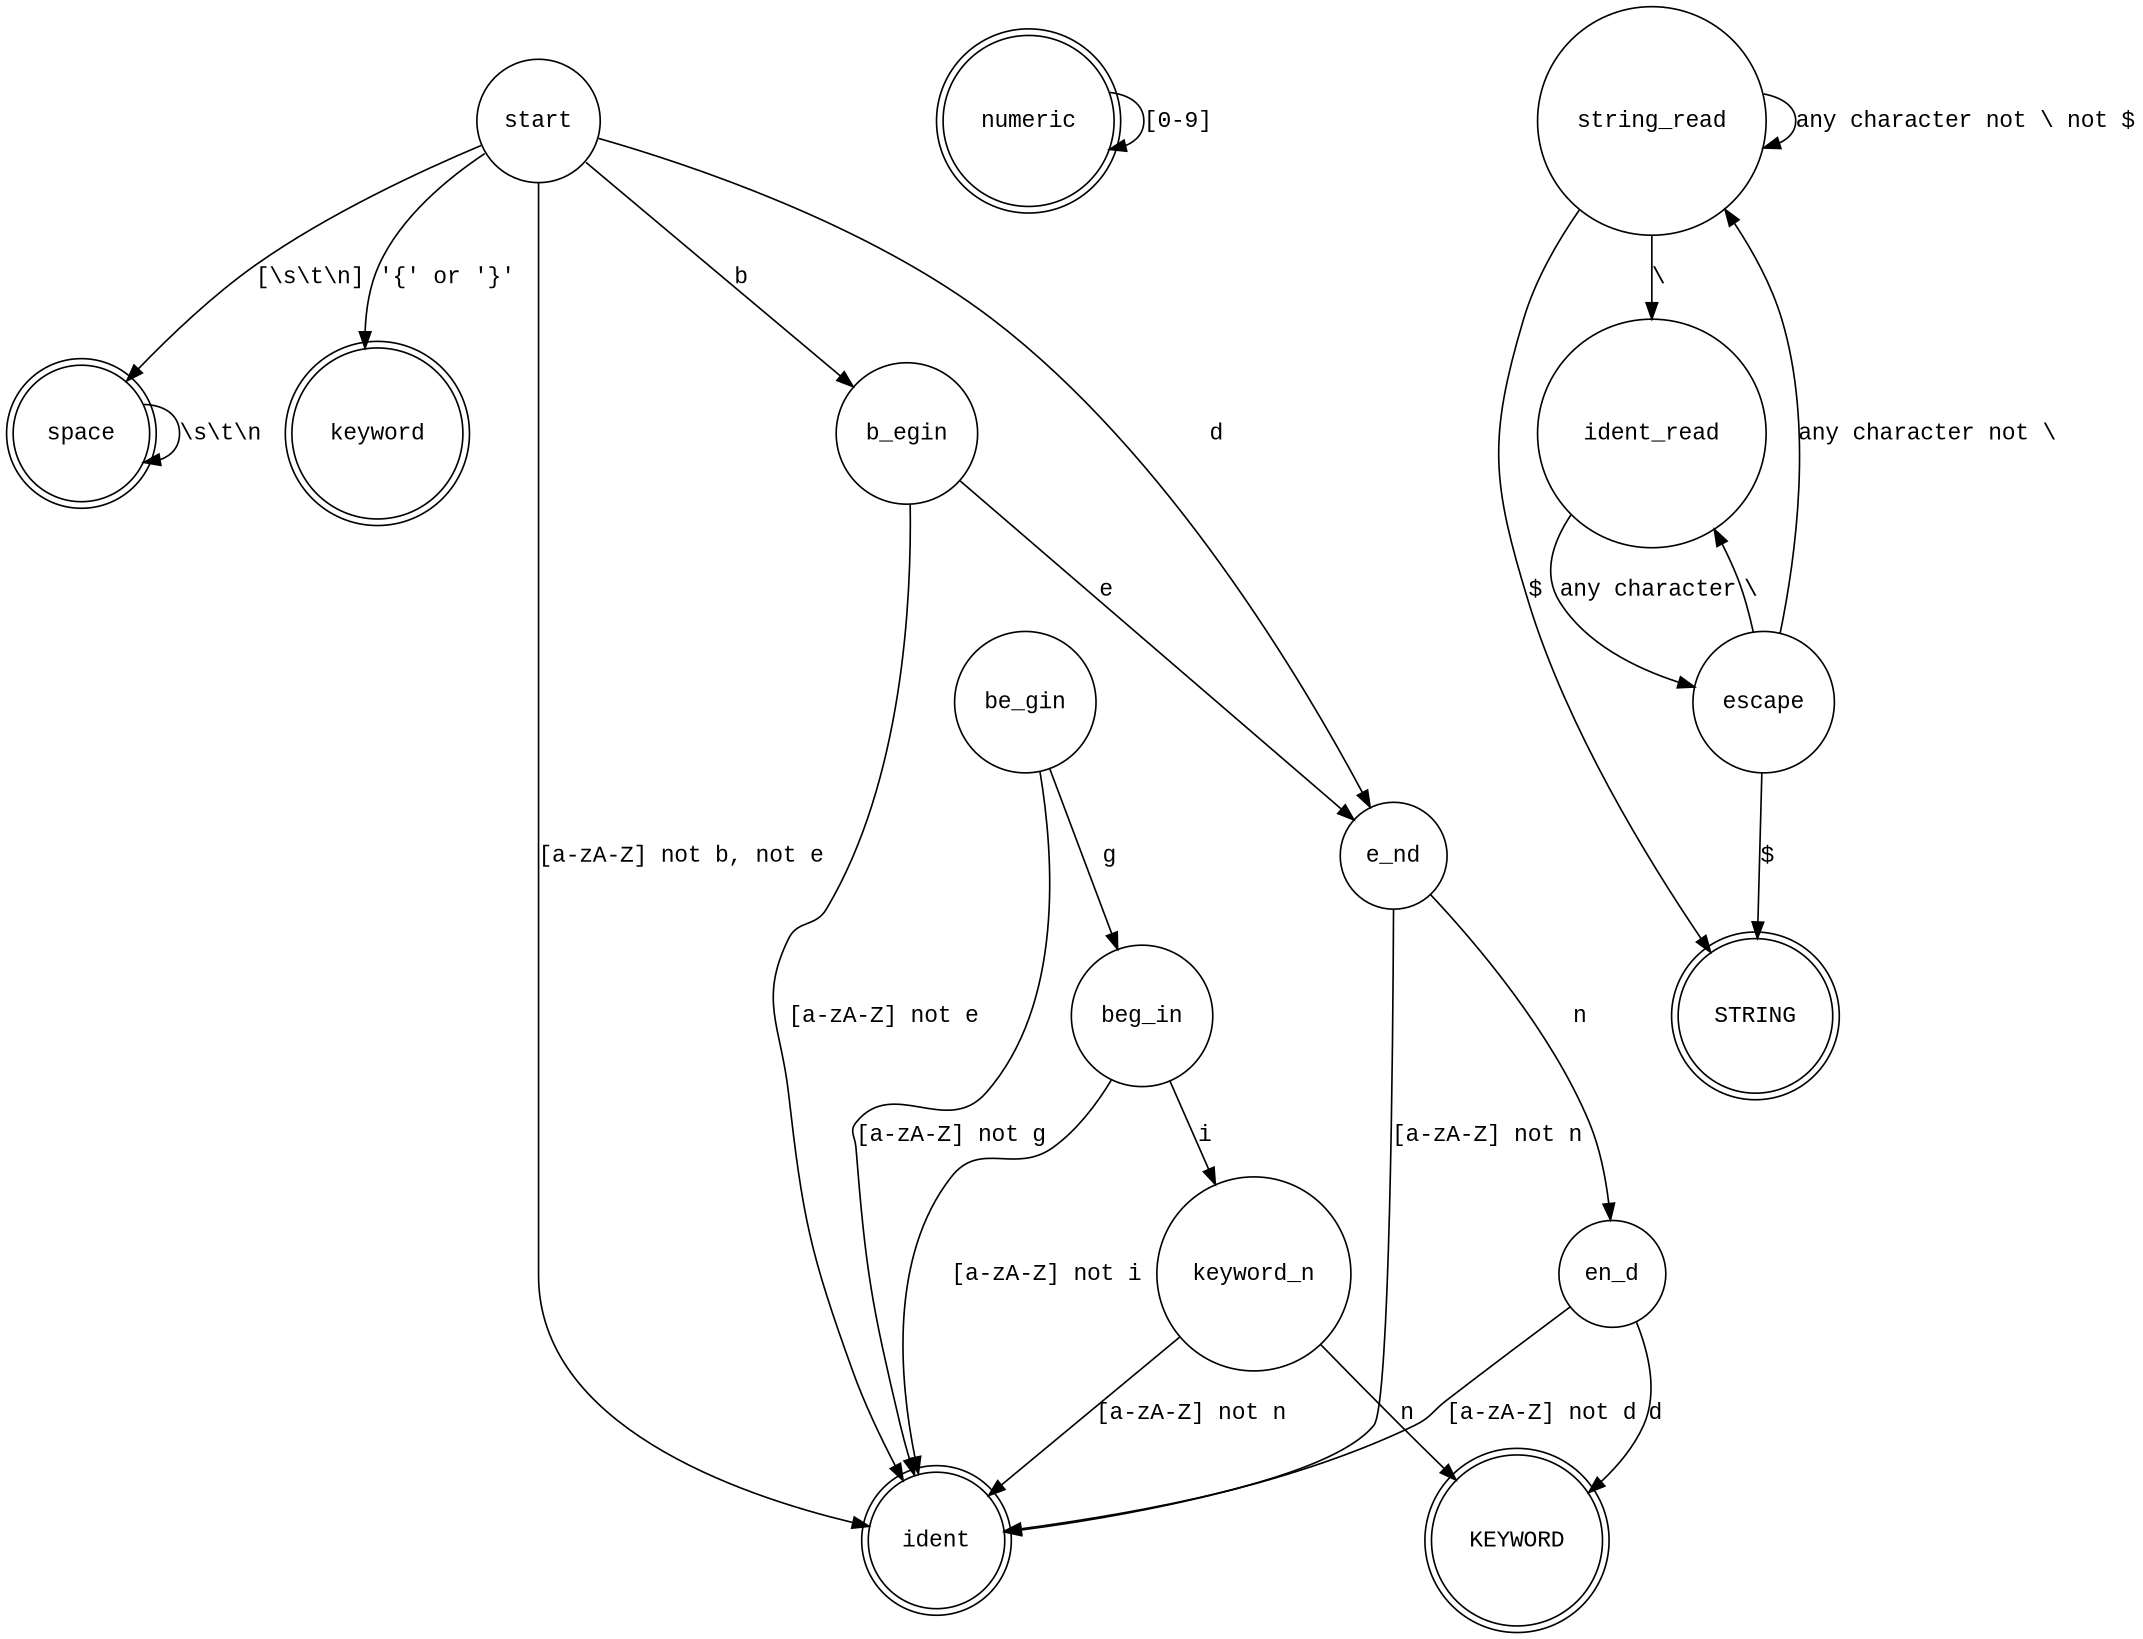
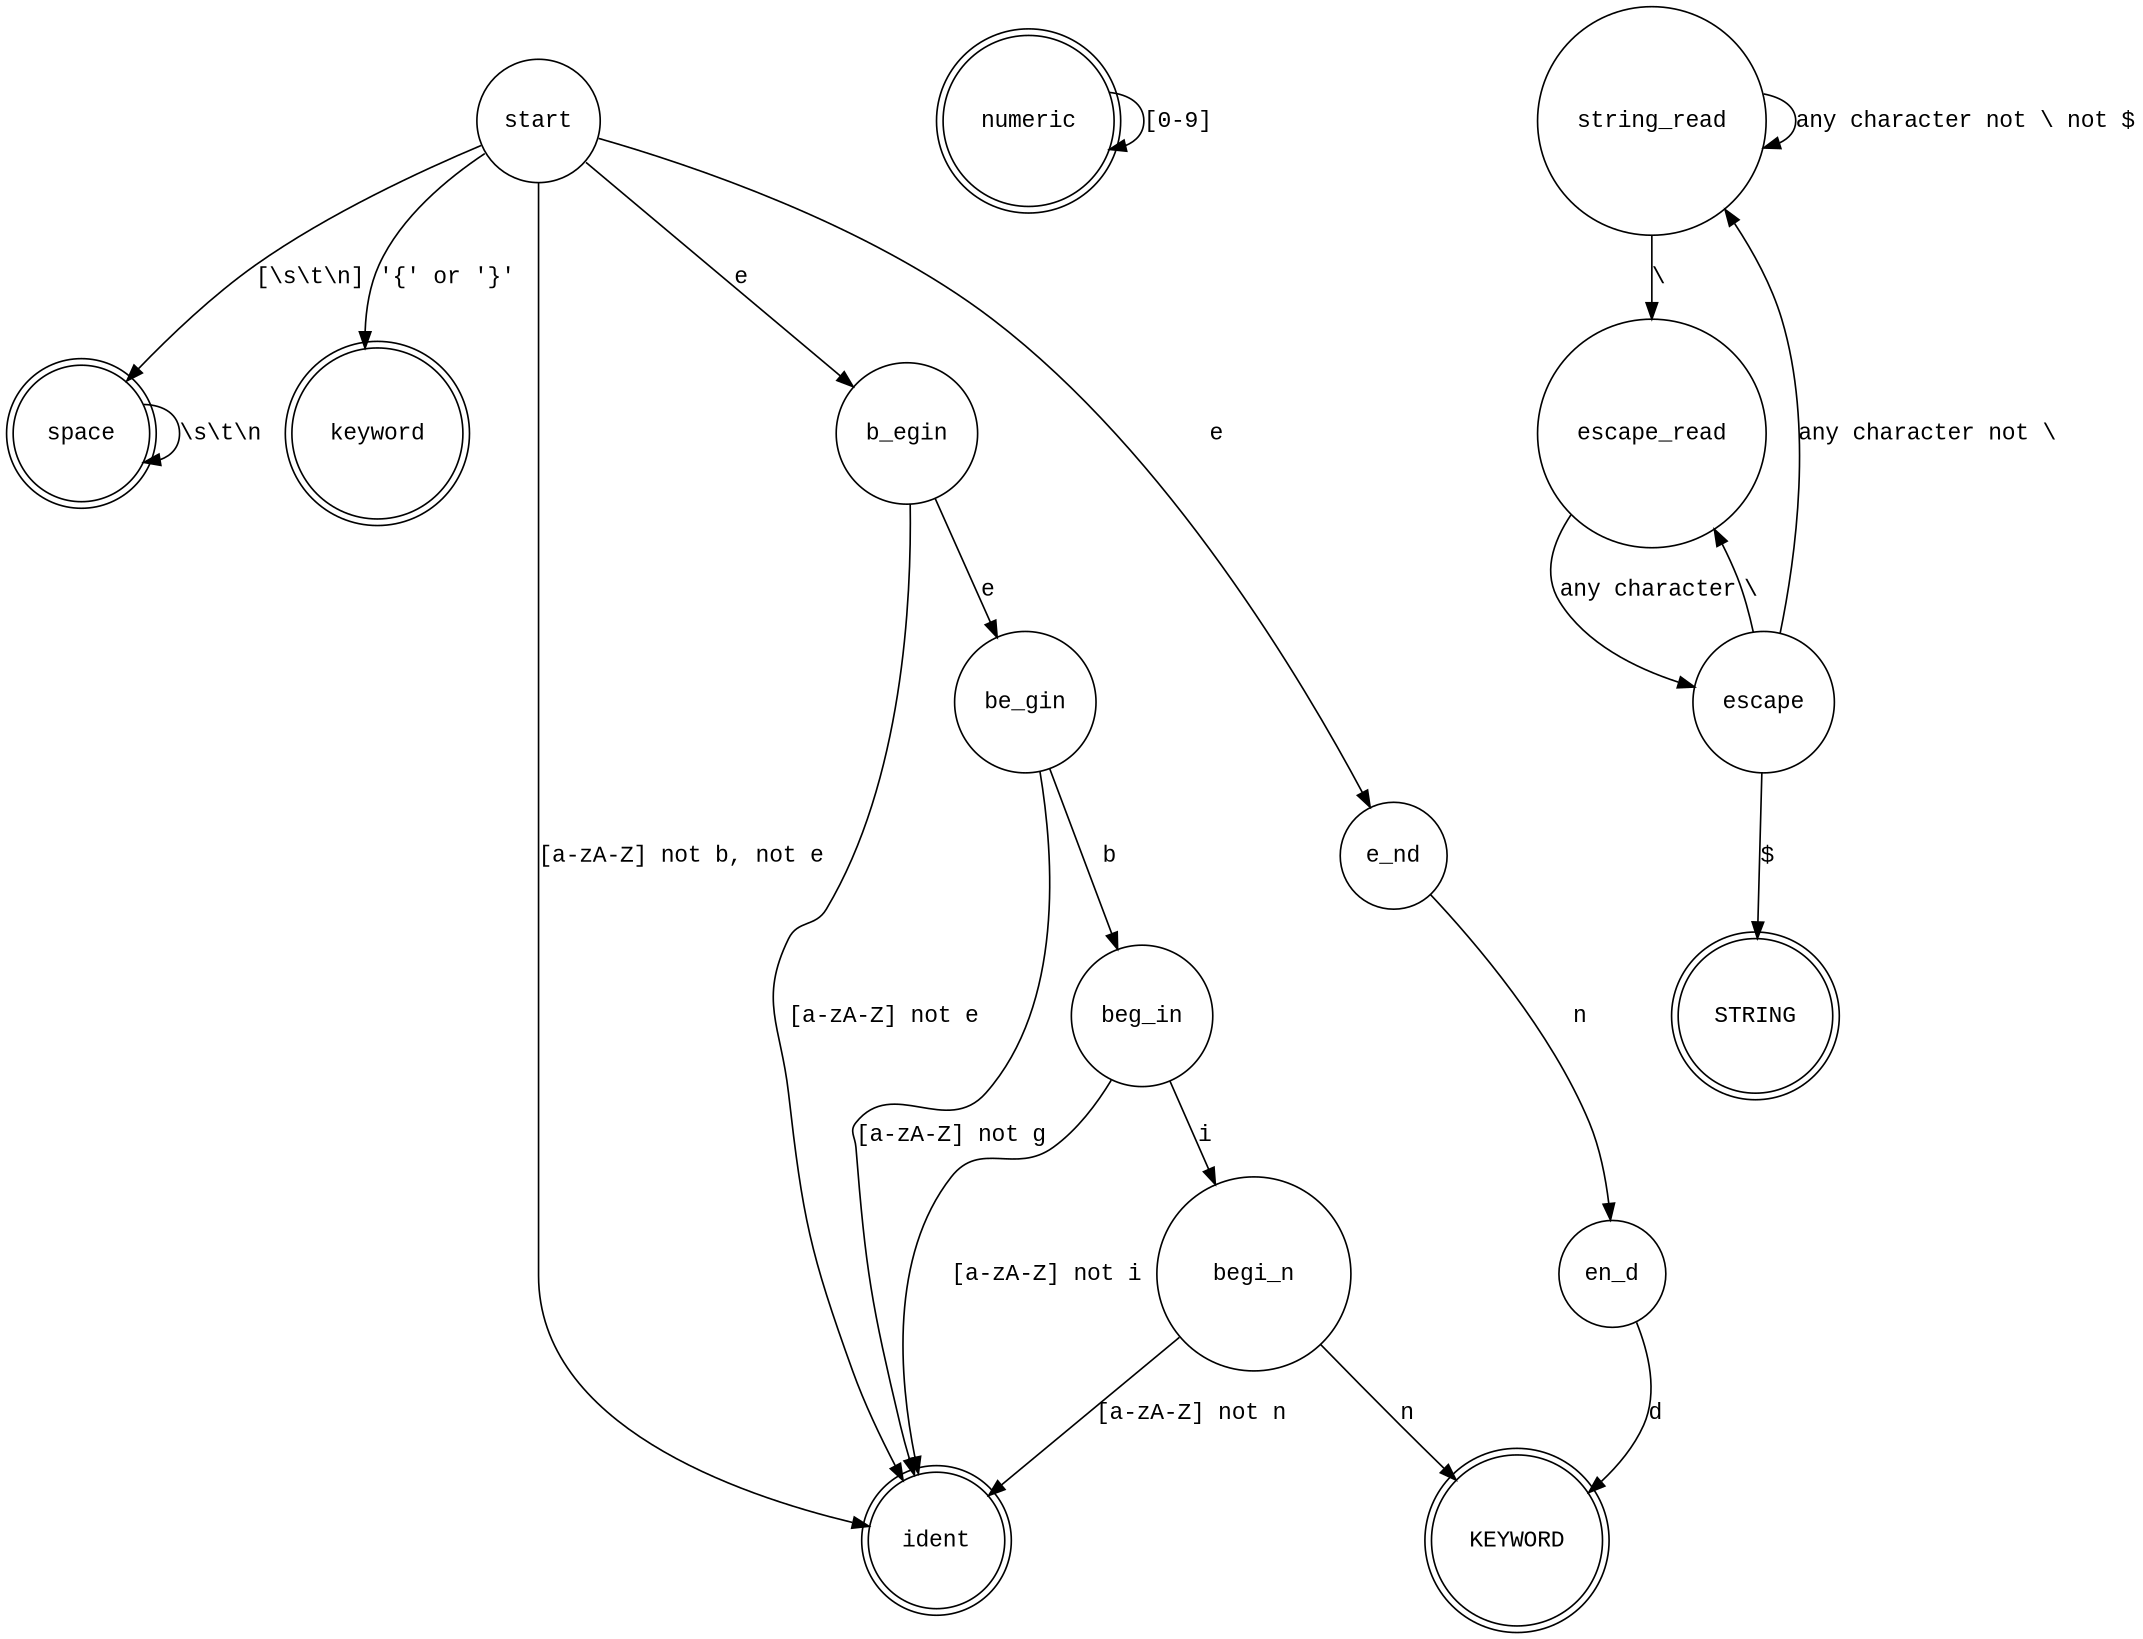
(742, 277) -> (742, 277)
(1217, 433) -> (1217, 433)
(1652, 433) -> (1652, 433)
(1524, 586) -> none
(1151, 645) -> (963, 560)
(1110, 856) -> (1110, 856)
(1254, 1274) -> (1254, 1274)
(1384, 1354) -> none
(1372, 1444) -> none
